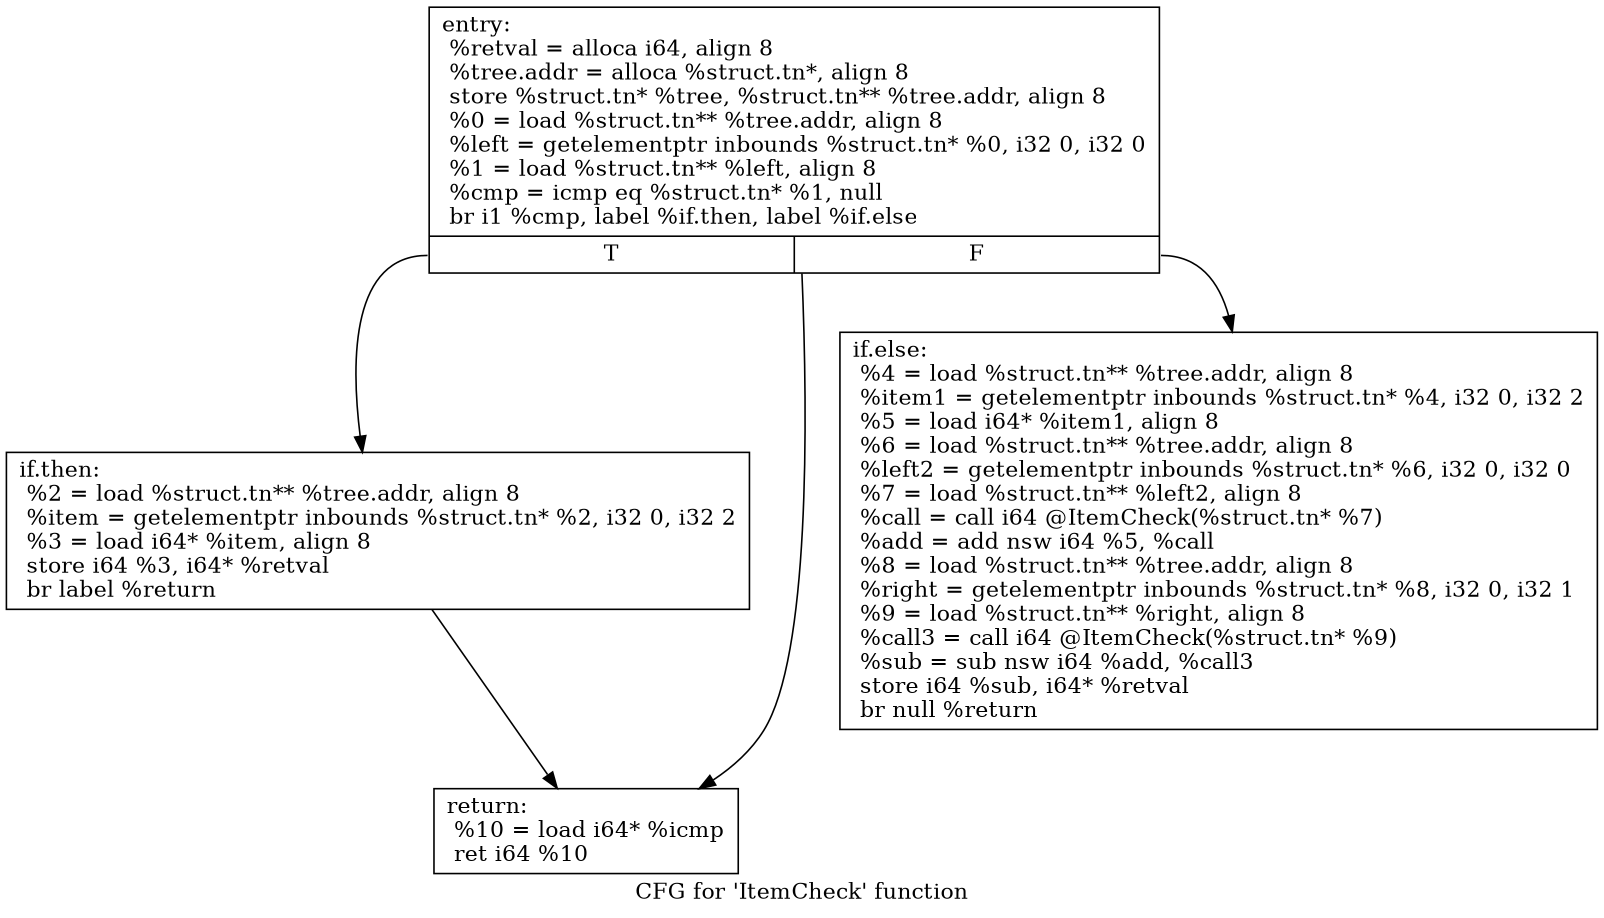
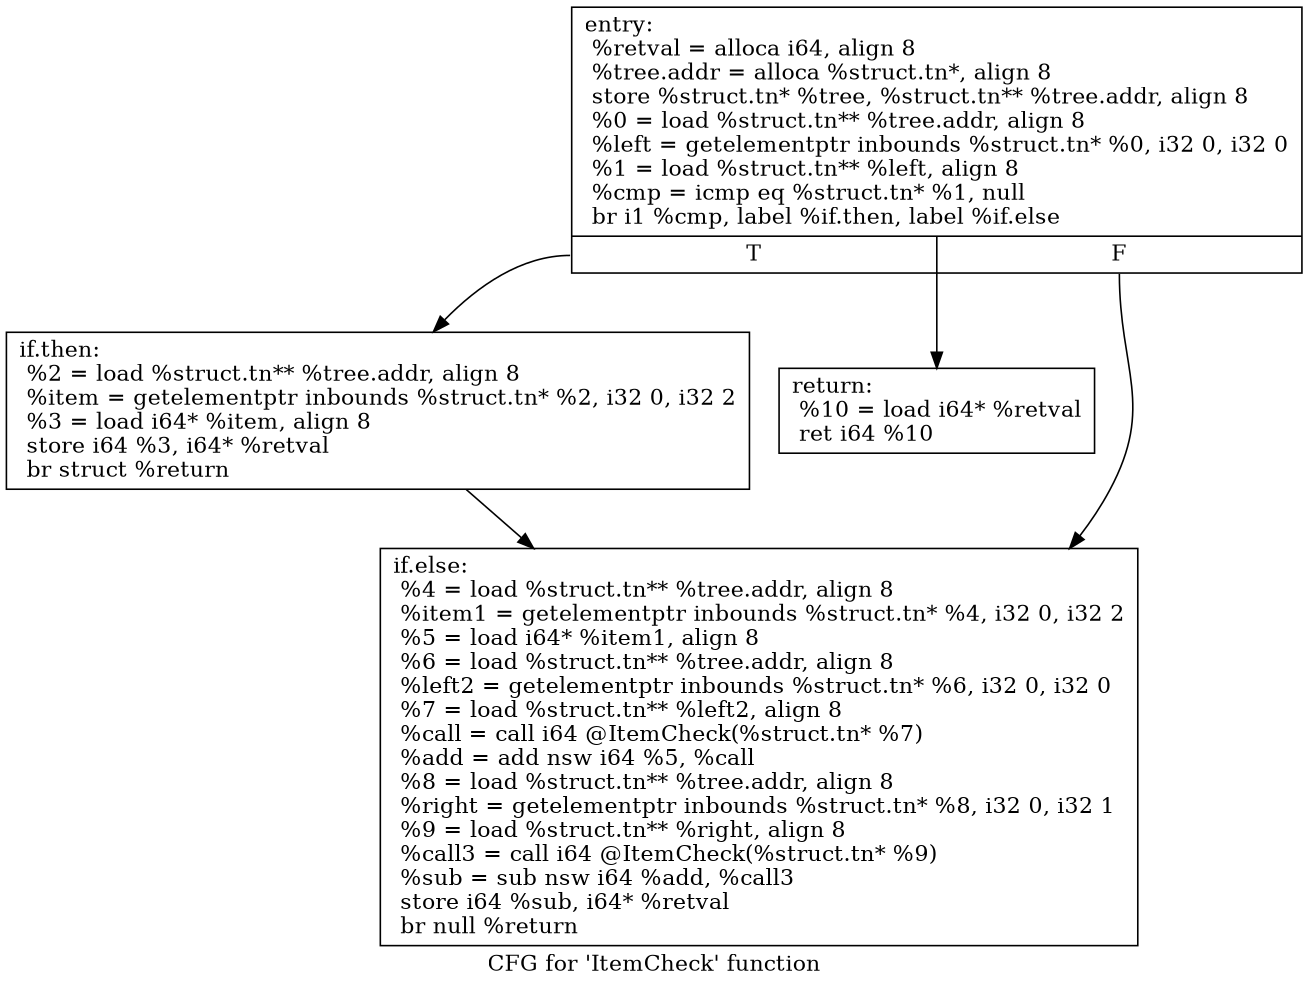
(119, 590) -> (125, 470)
(490, 692) -> (494, 514)
(586, 830) -> (937, 410)
